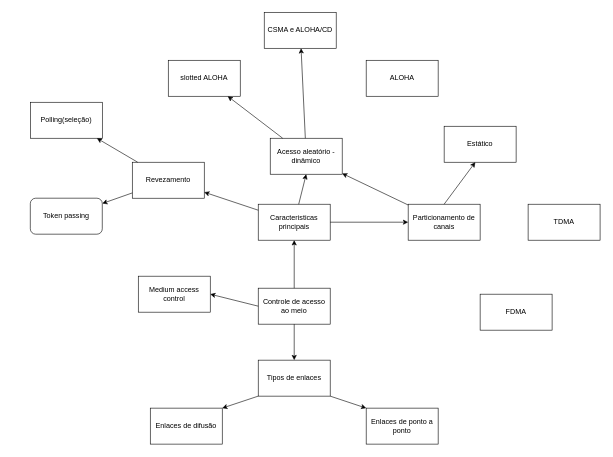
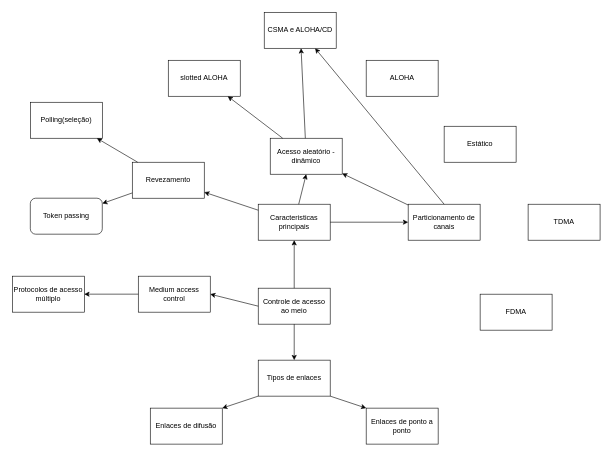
(459, 185) -> (381, 128)
none -> (48, 294)
none -> (89, 294)
